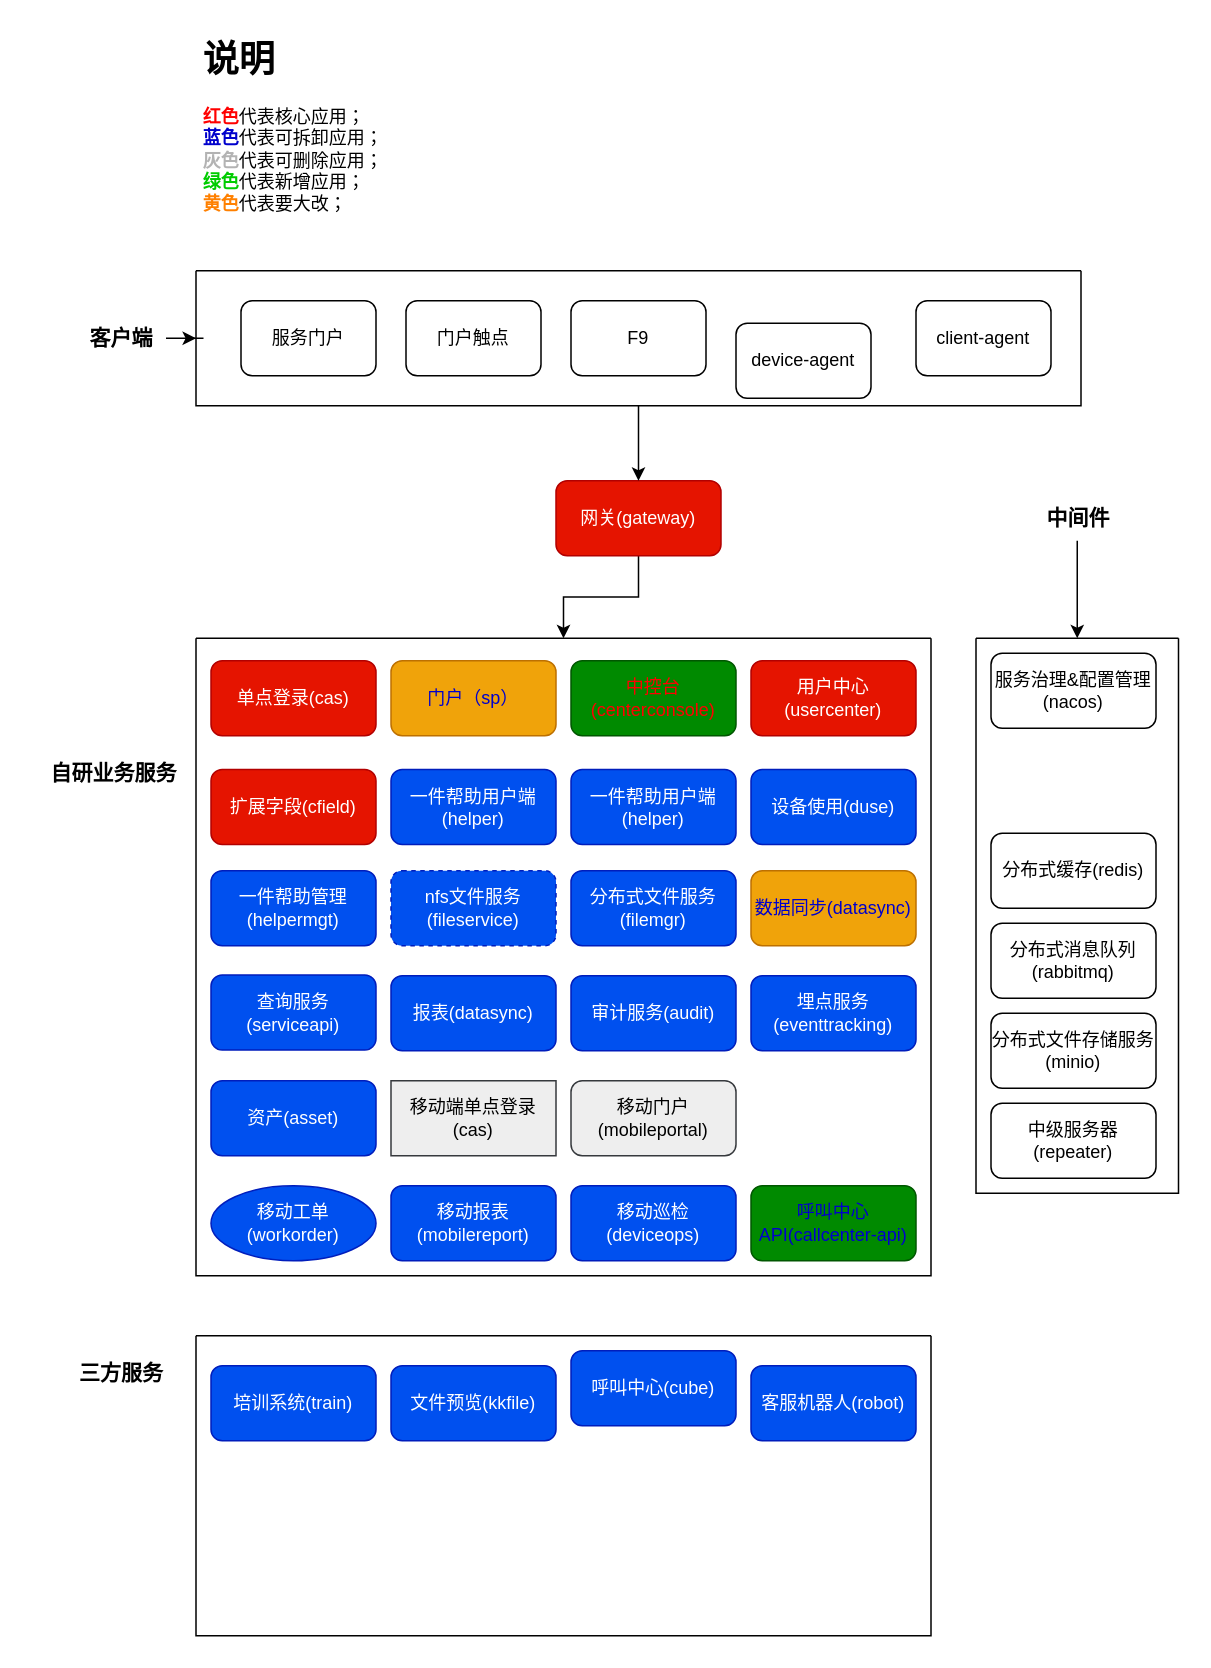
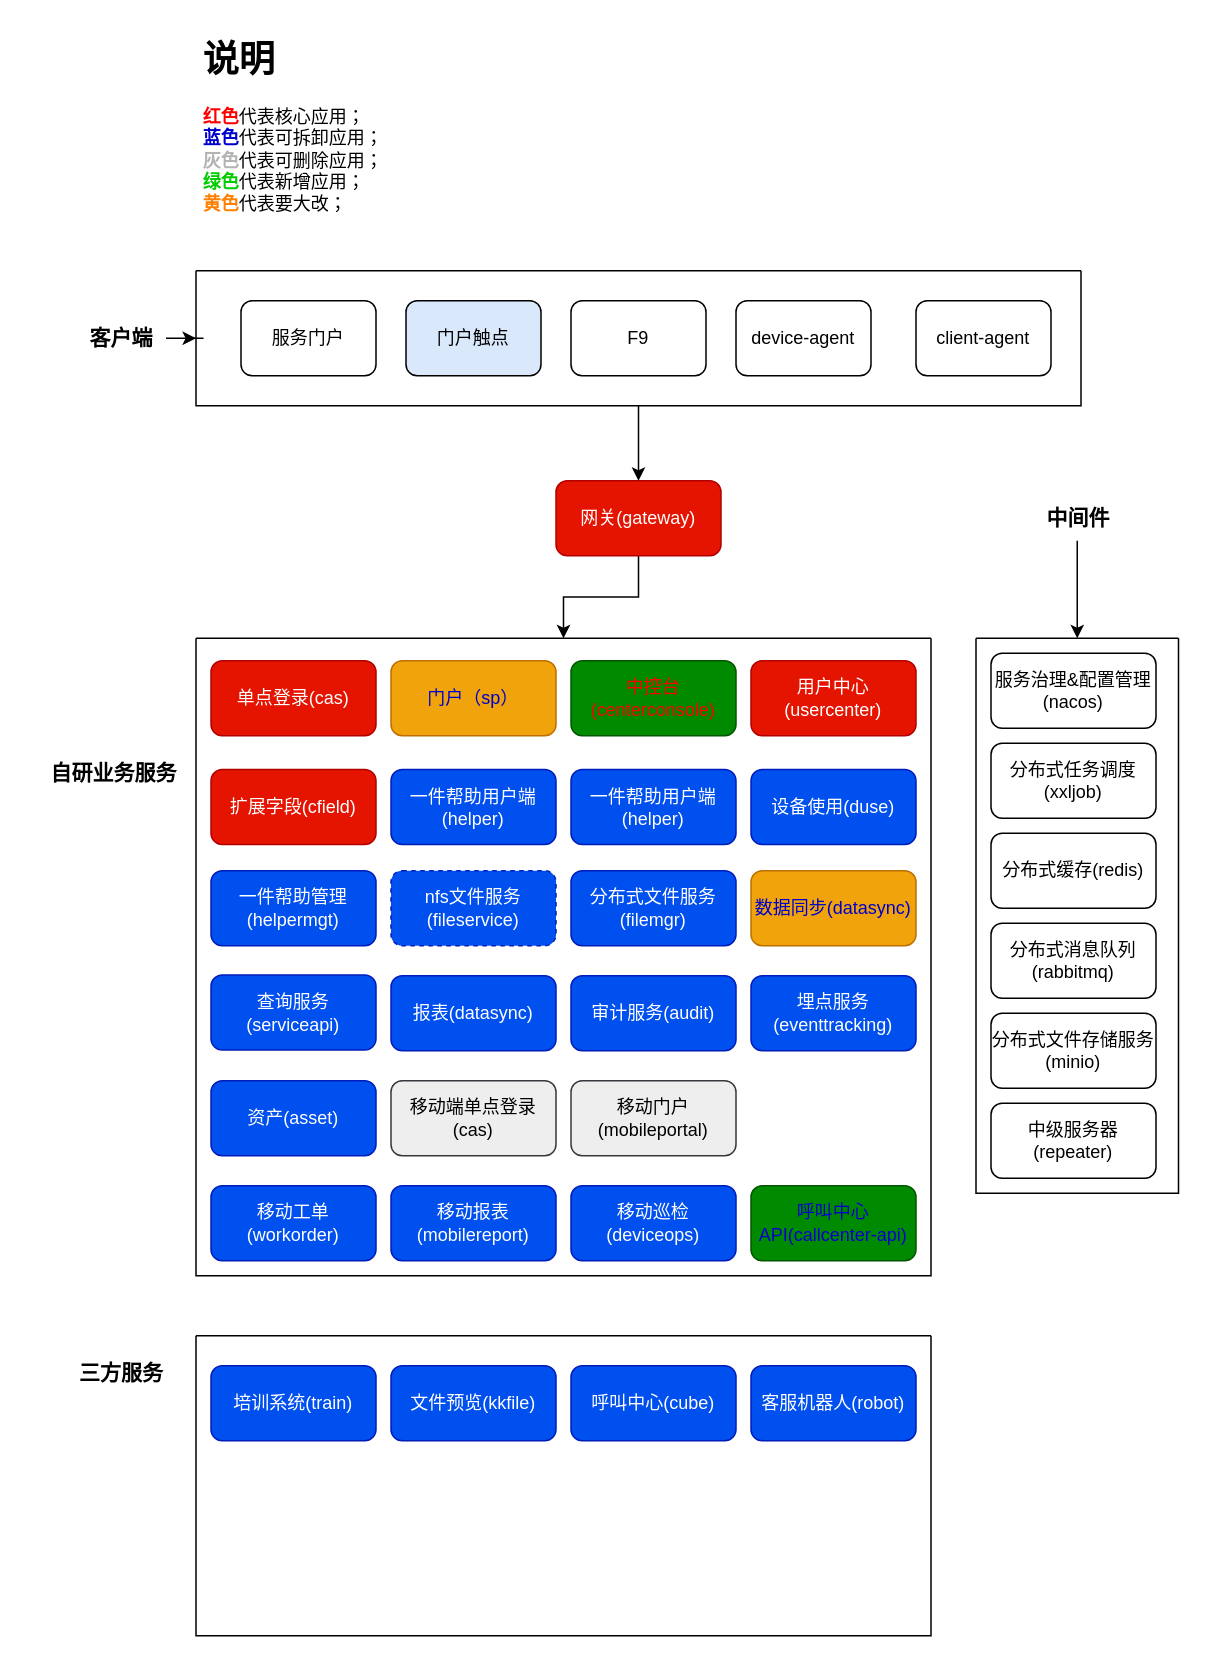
(473, 338) -> (473, 338)
(803, 361) -> (803, 338)
none -> (1073, 781)
(473, 1118) -> (473, 1118)
(293, 1223) -> (293, 1223)
(653, 1388) -> (653, 1403)
